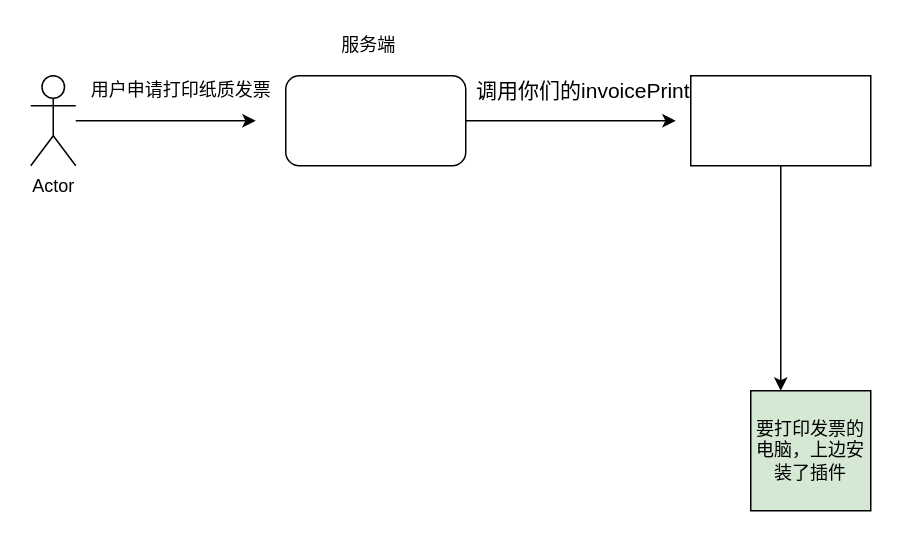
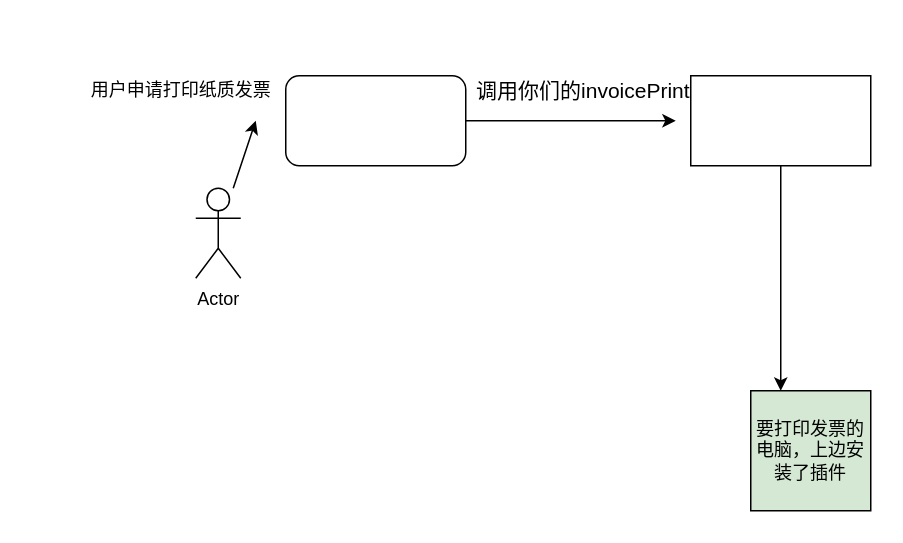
(368, 46) -> none
(53, 121) -> (218, 233)
